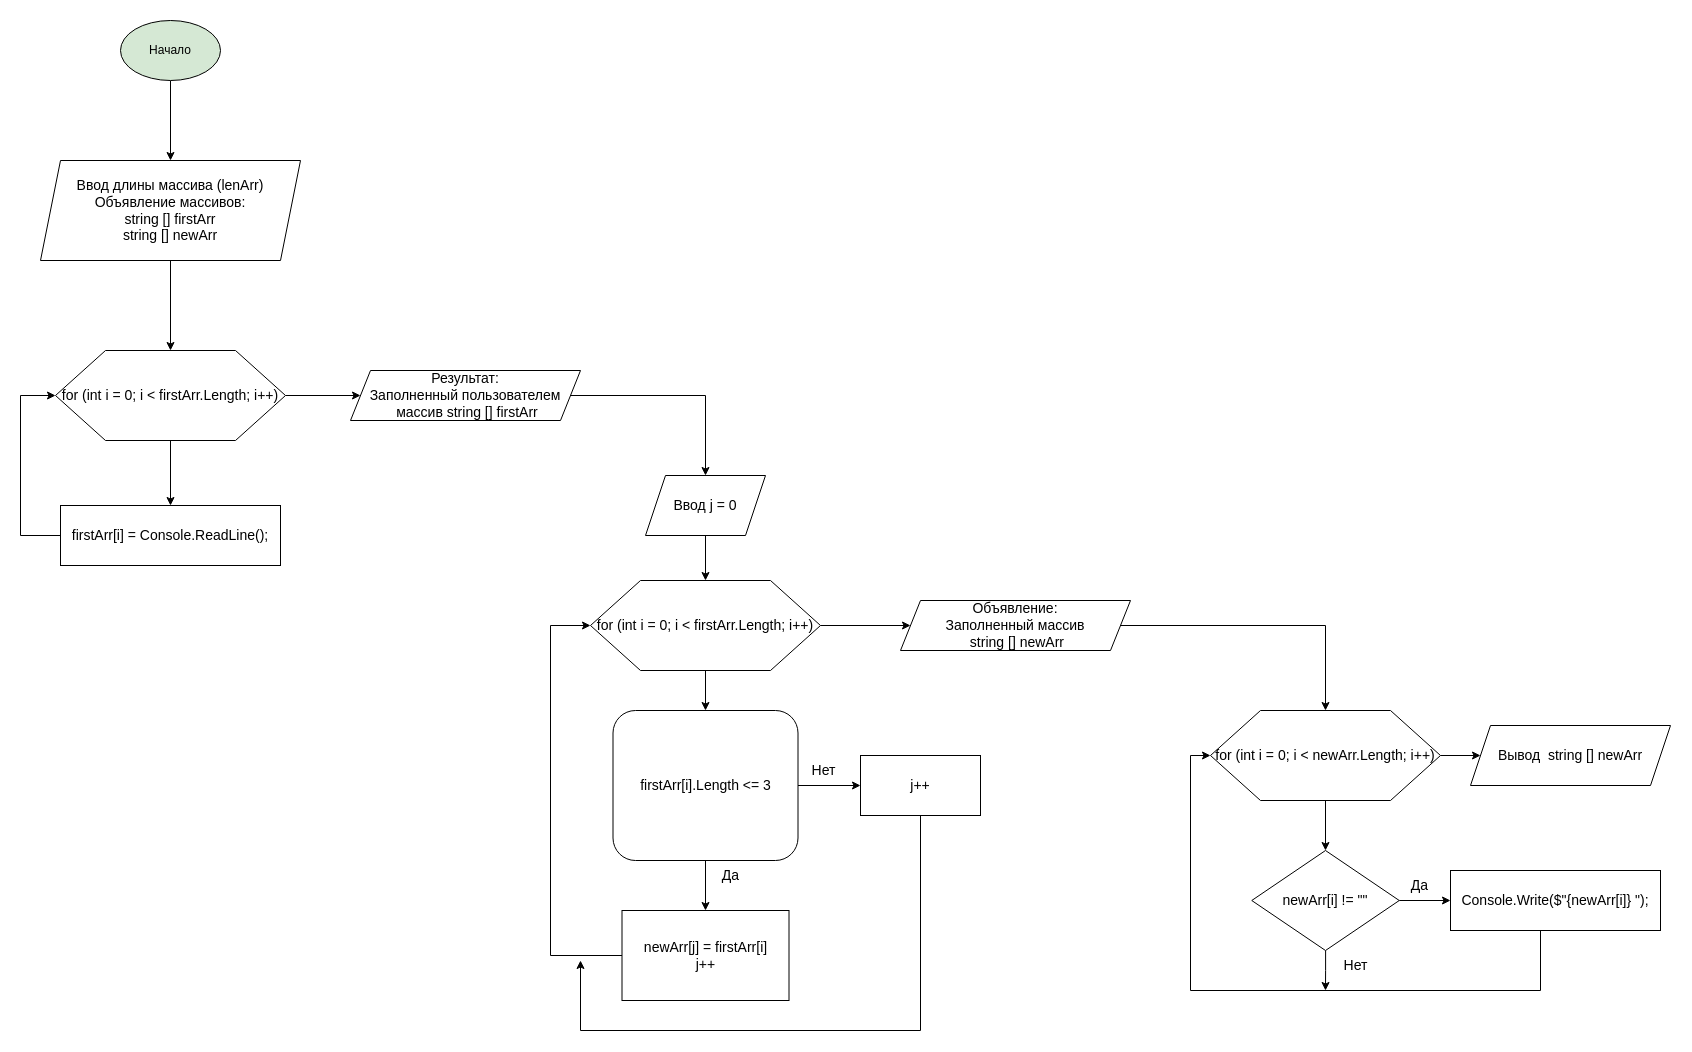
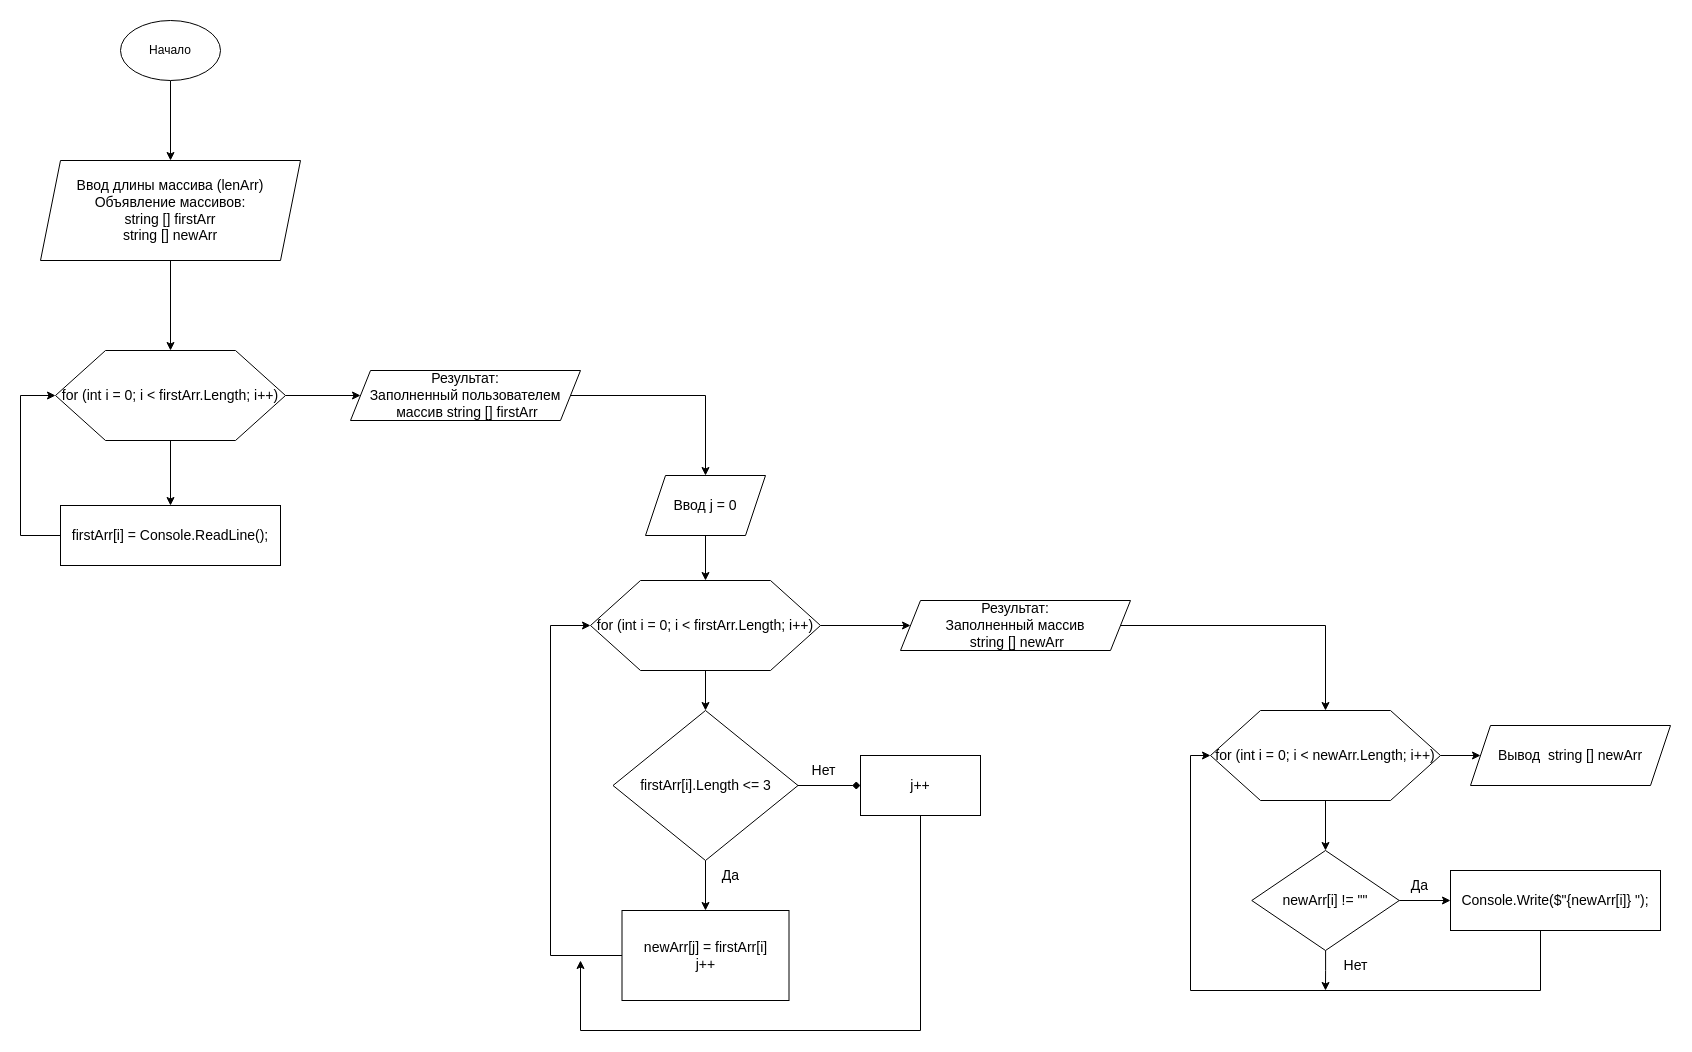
(171, 51) -> (171, 51)
(1016, 626) -> (1016, 626)
(706, 786) -> (706, 786)
(852, 786) -> (851, 786)
